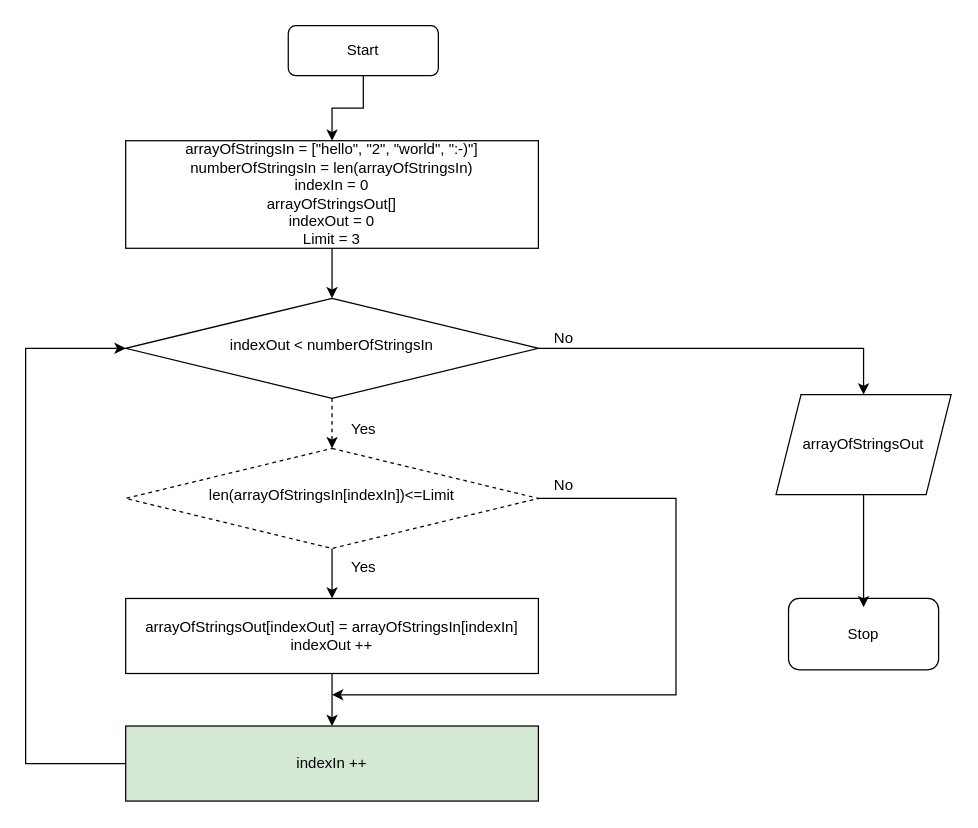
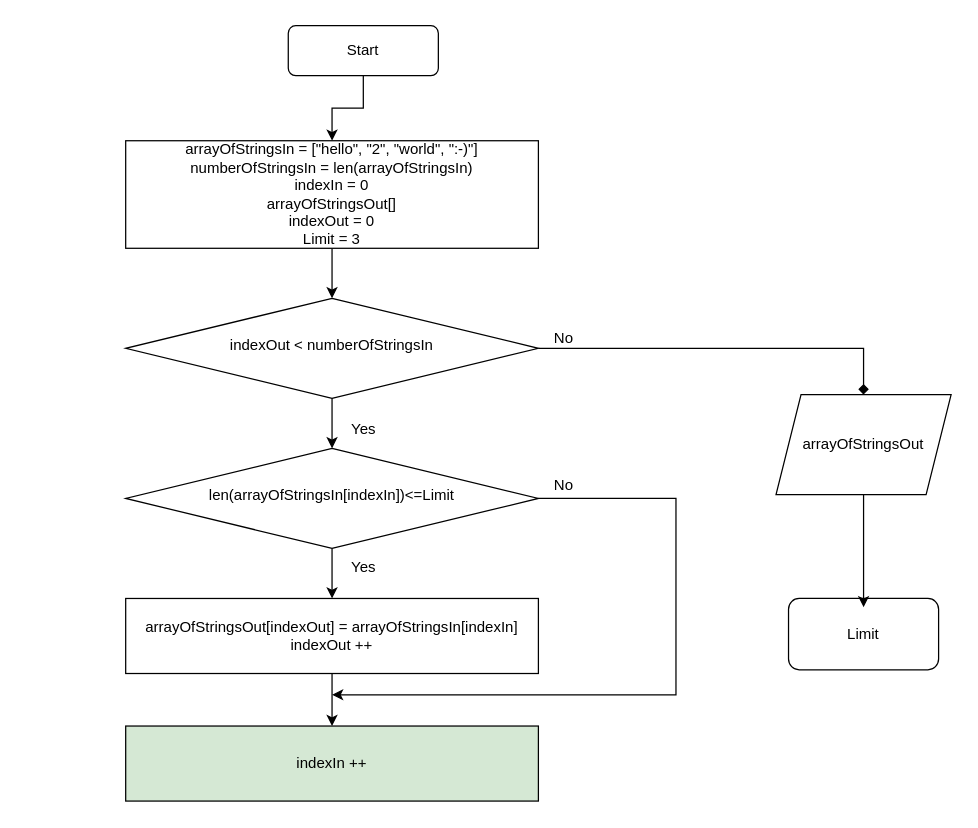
(863, 384) -> (863, 384)
(332, 418) -> (332, 418)
(332, 498) -> (332, 498)
(26, 560) -> none
(863, 634) -> (863, 634)
